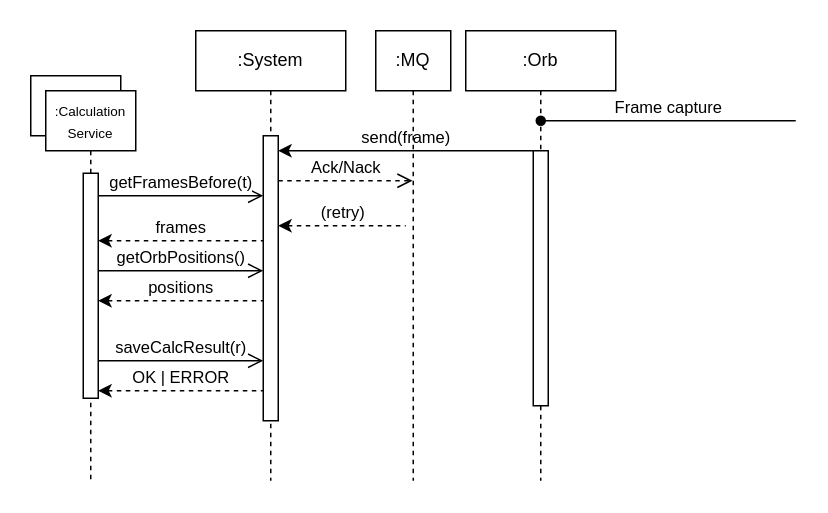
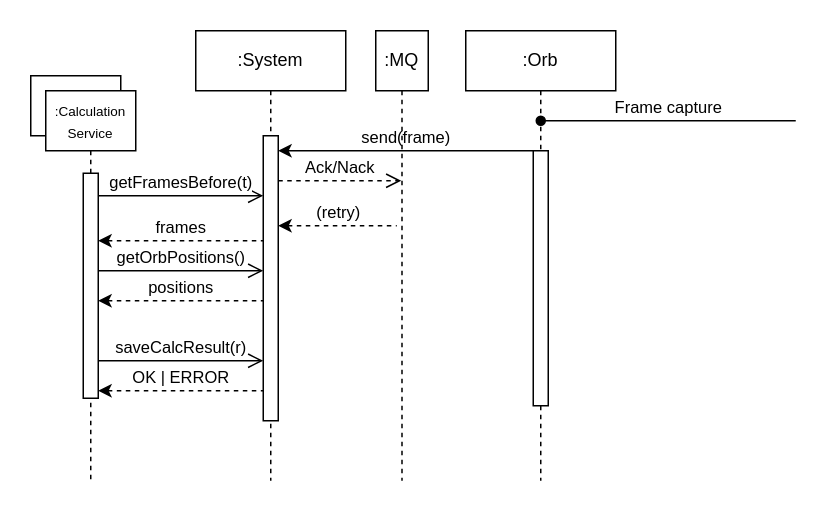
(413, 256) -> (402, 256)
